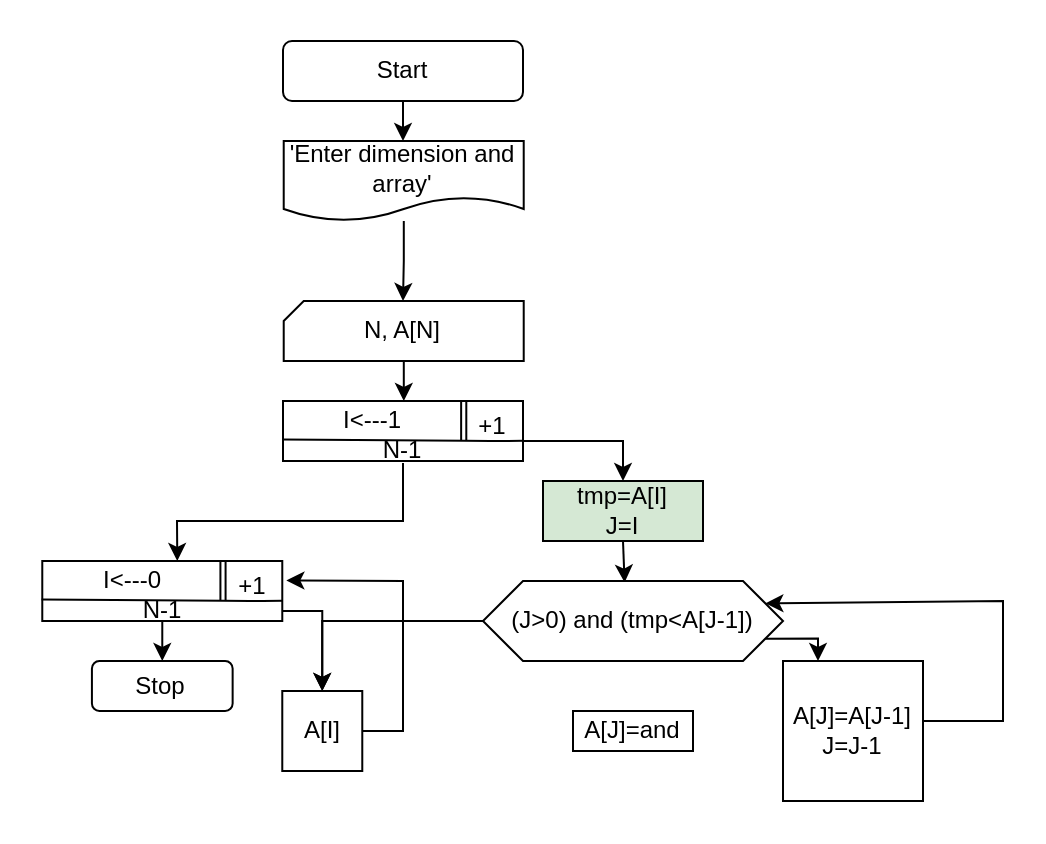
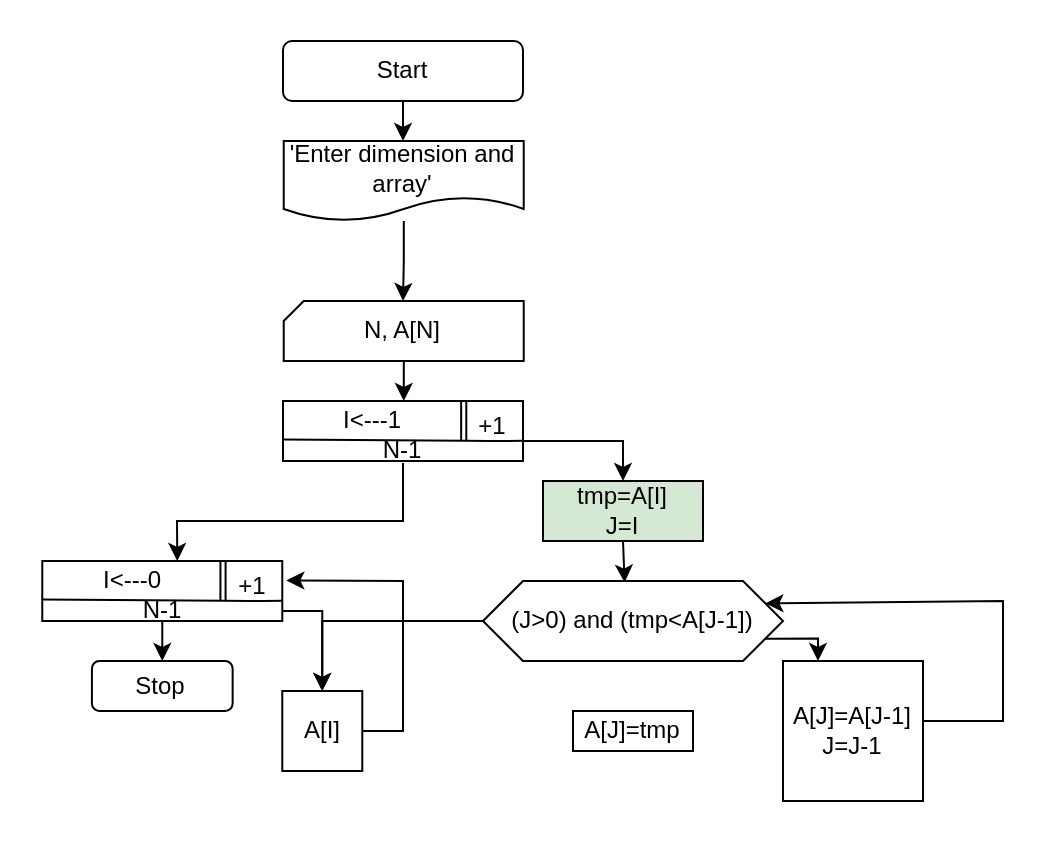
(633, 731) -> (633, 731)
